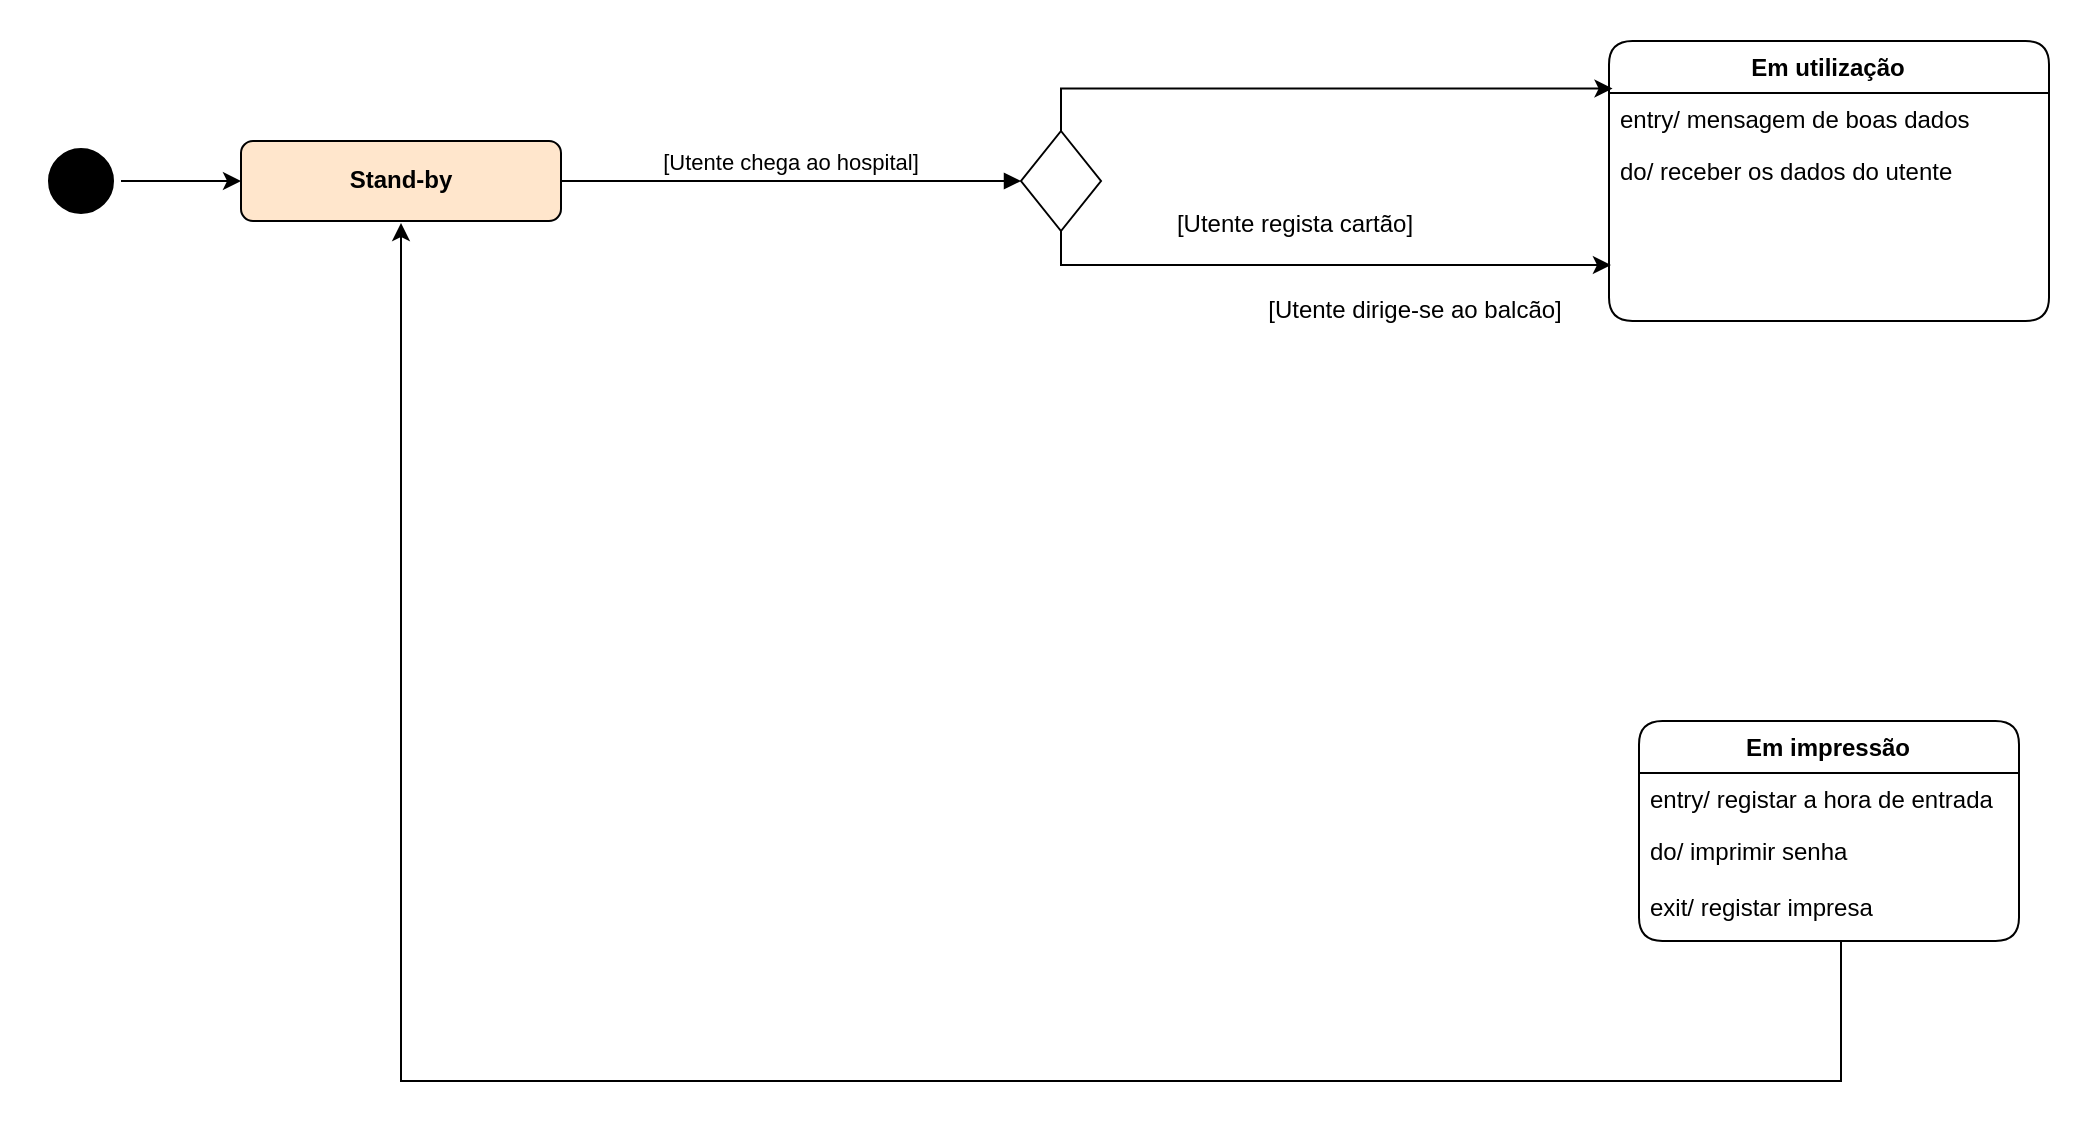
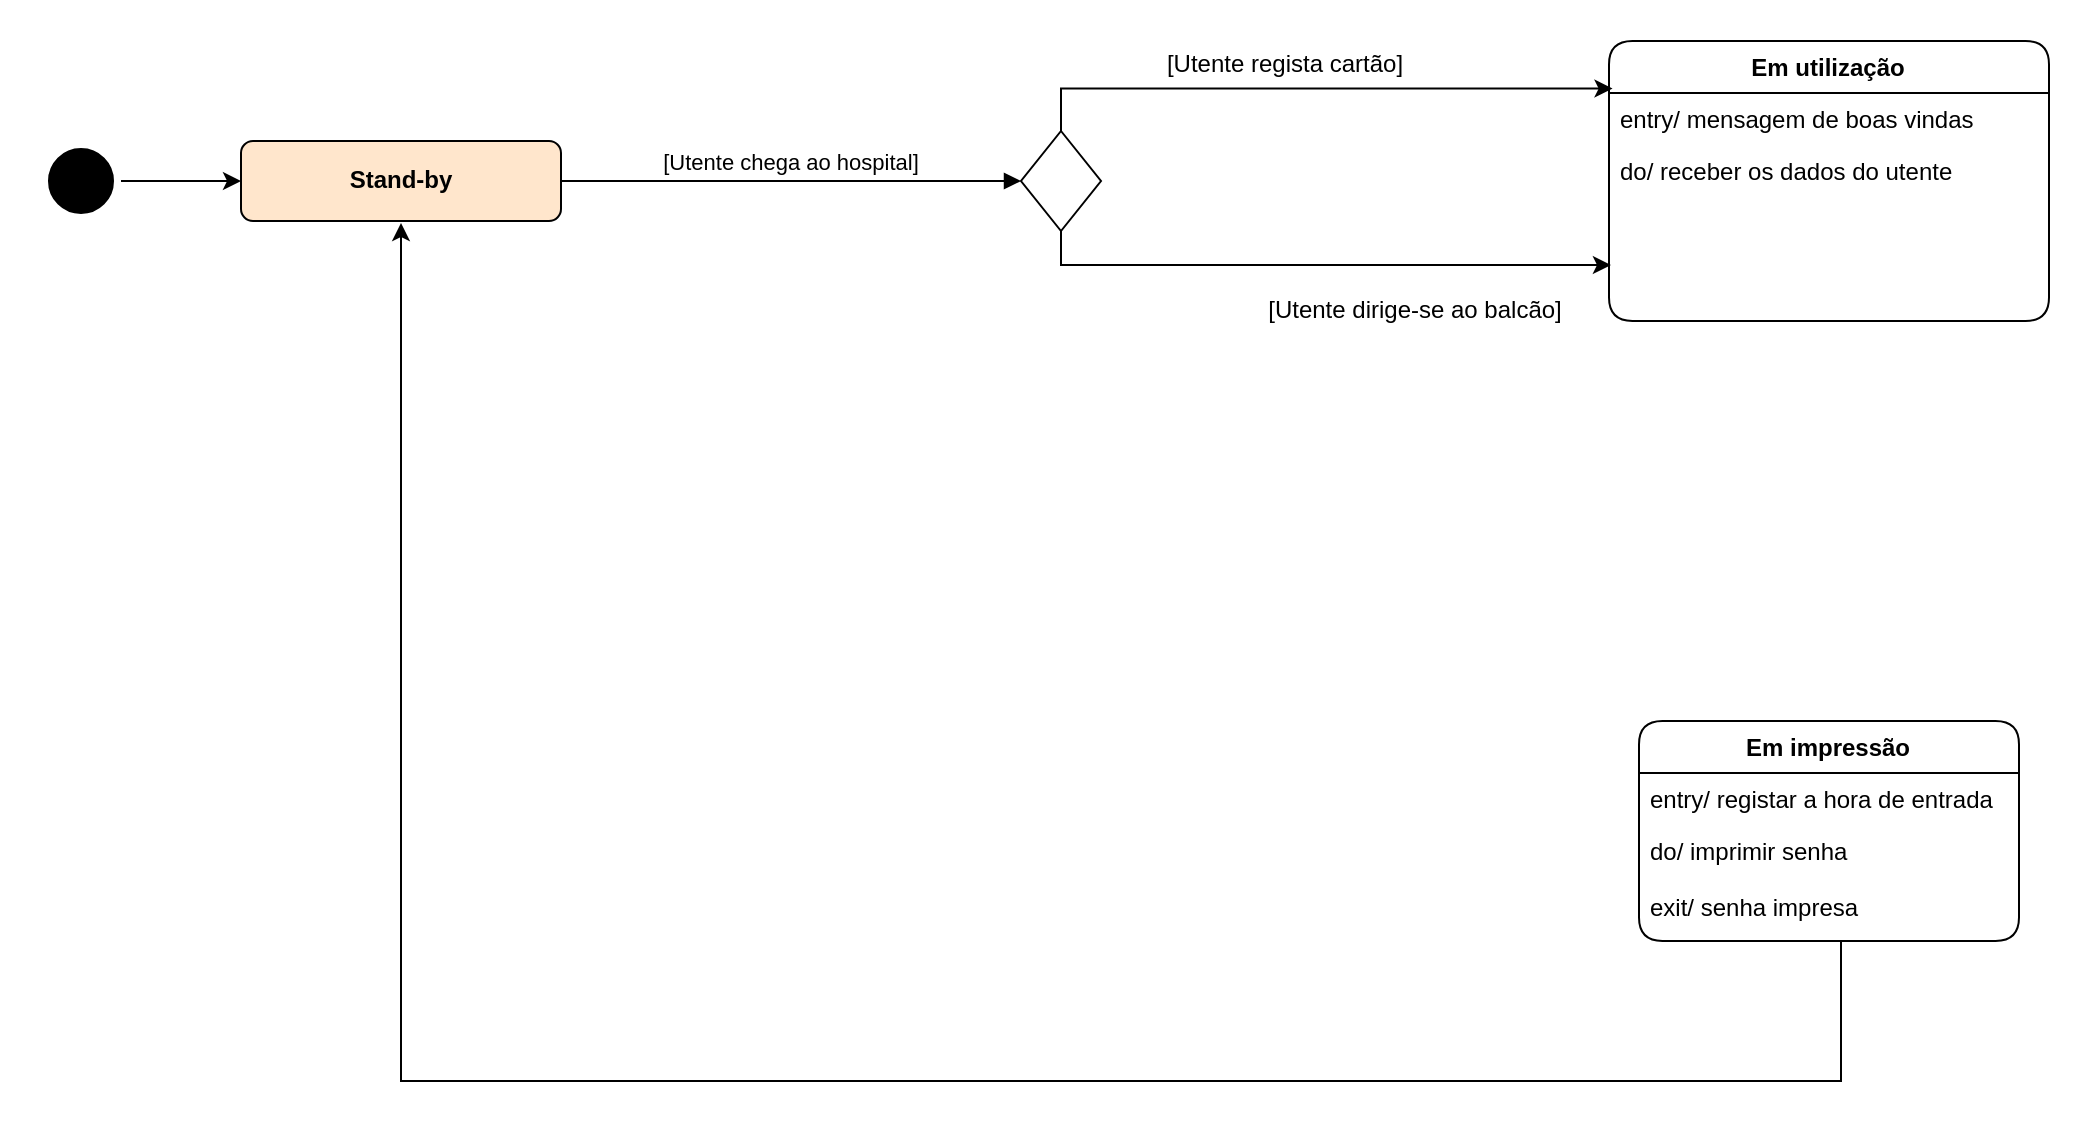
(1802, 120) -> (1806, 120)
(1295, 225) -> (1285, 65)
(1755, 852) -> (1755, 852)
